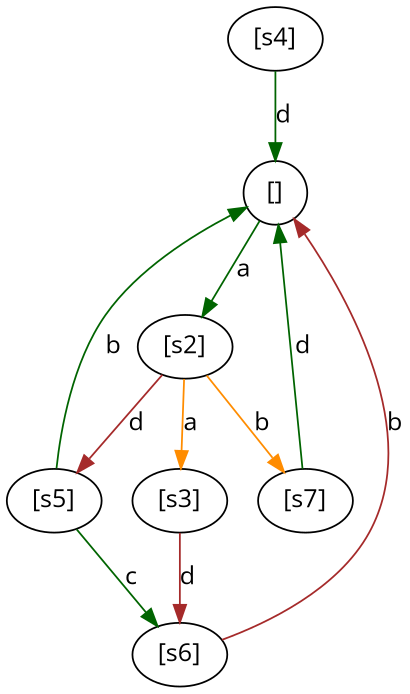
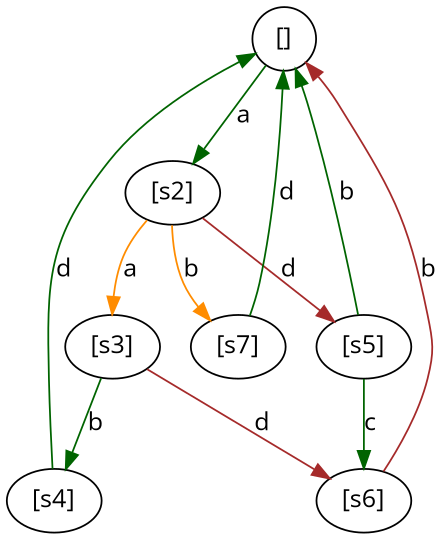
none -> (87, 415)
